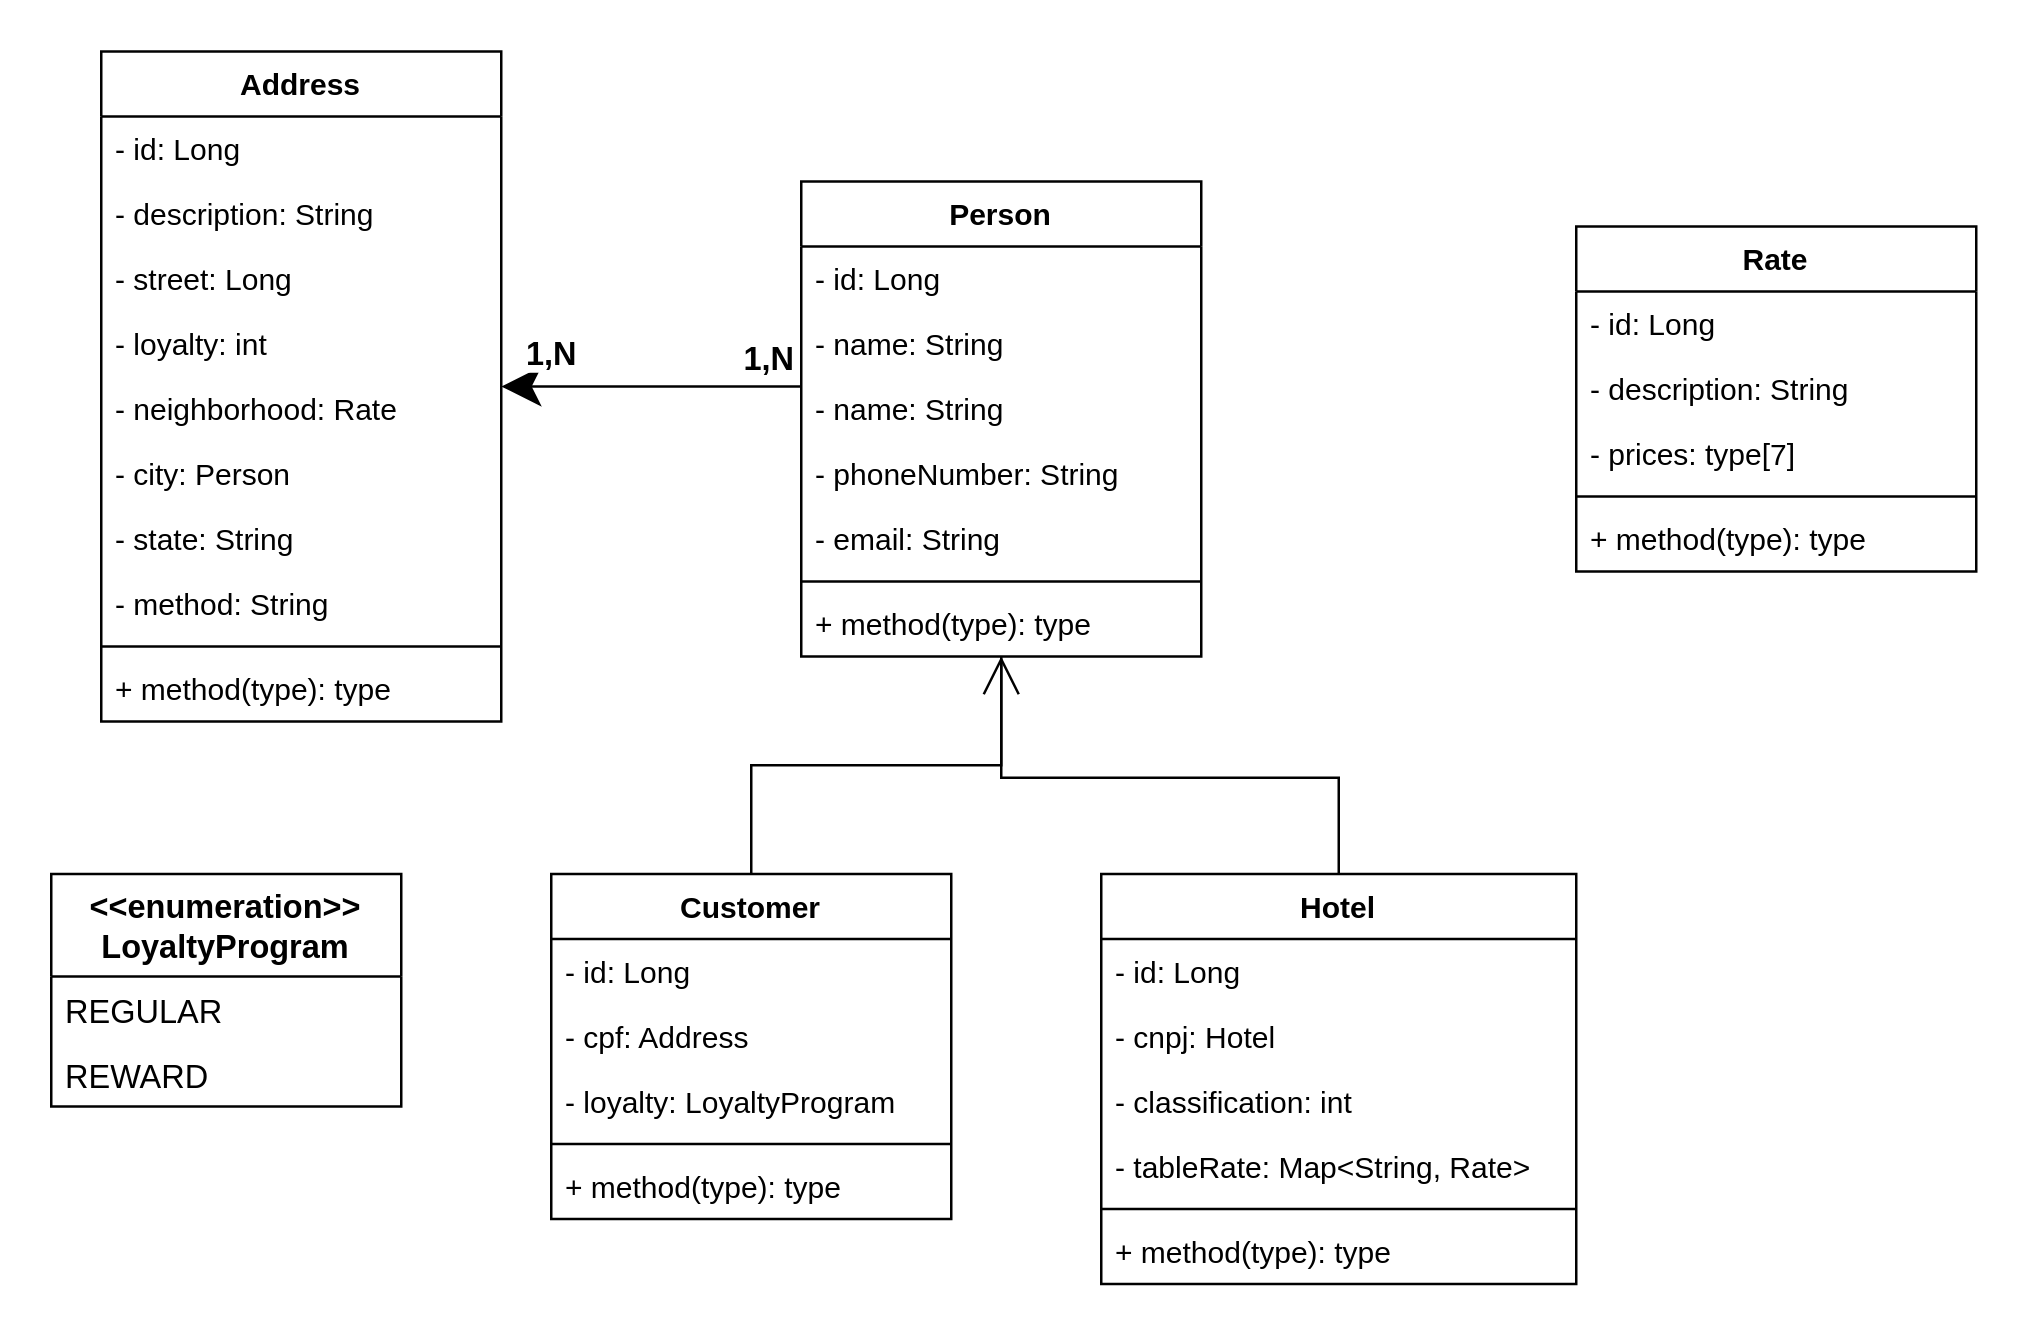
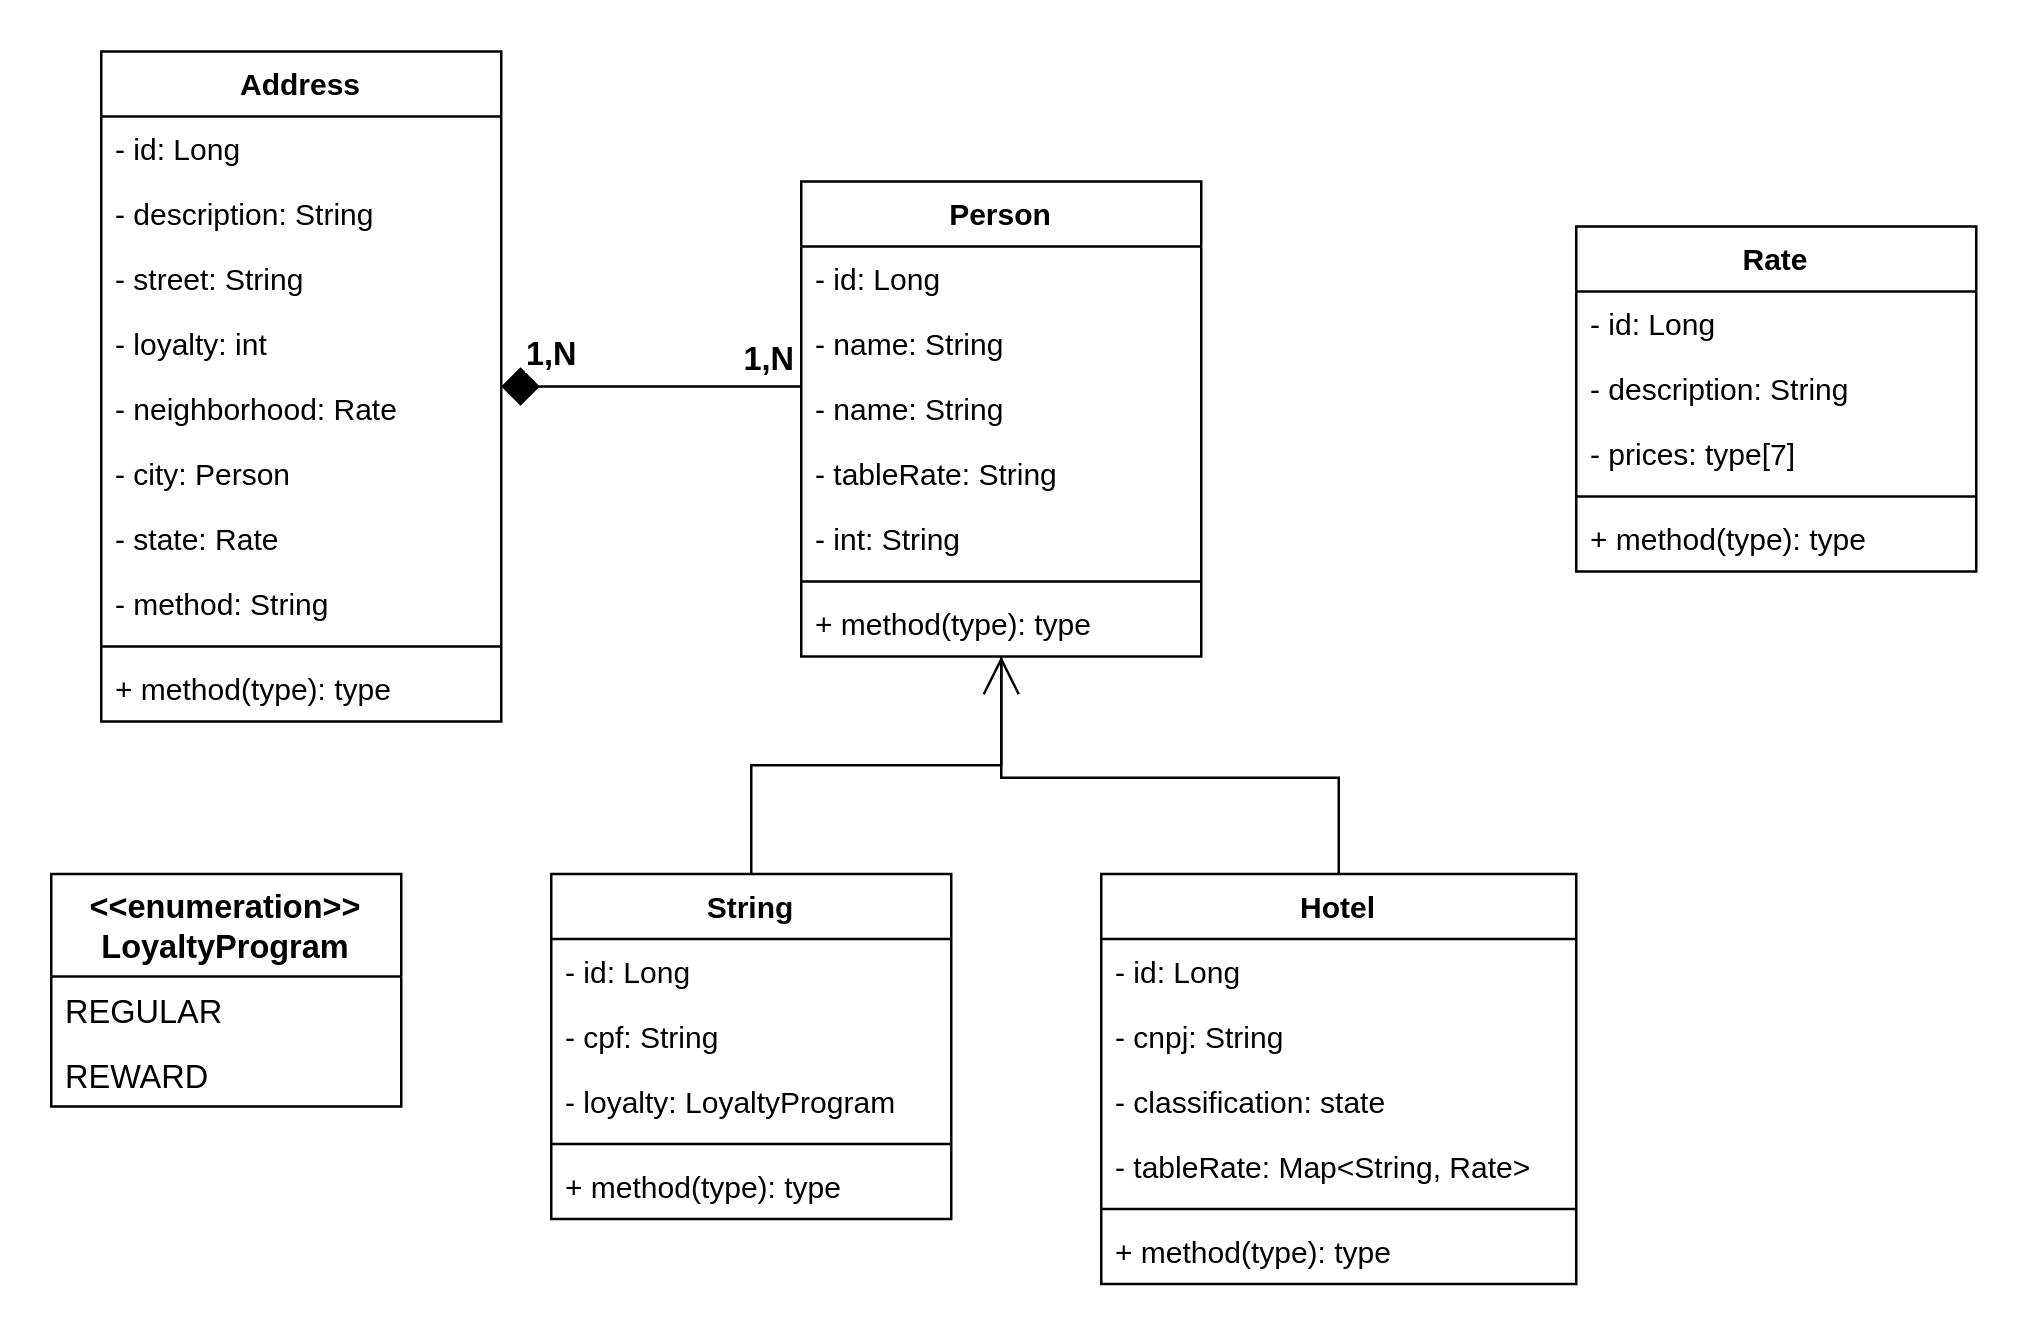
(221, 280) -> (234, 280)
(535, 386) -> (539, 386)
(976, 475) -> (955, 475)
(225, 540) -> (213, 540)
(918, 540) -> (905, 540)
(750, 908) -> (750, 908)
(671, 1038) -> (659, 1038)
(1209, 1038) -> (1217, 1038)
(1260, 1103) -> (1281, 1103)
